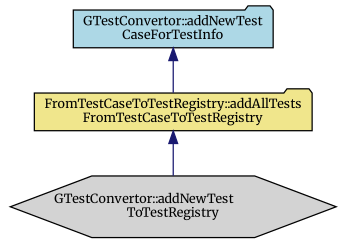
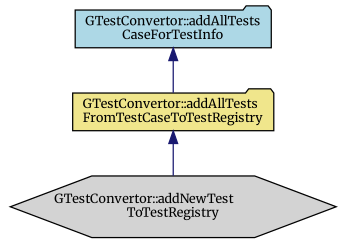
(173, 29) -> (173, 29)
(173, 112) -> (173, 112)
